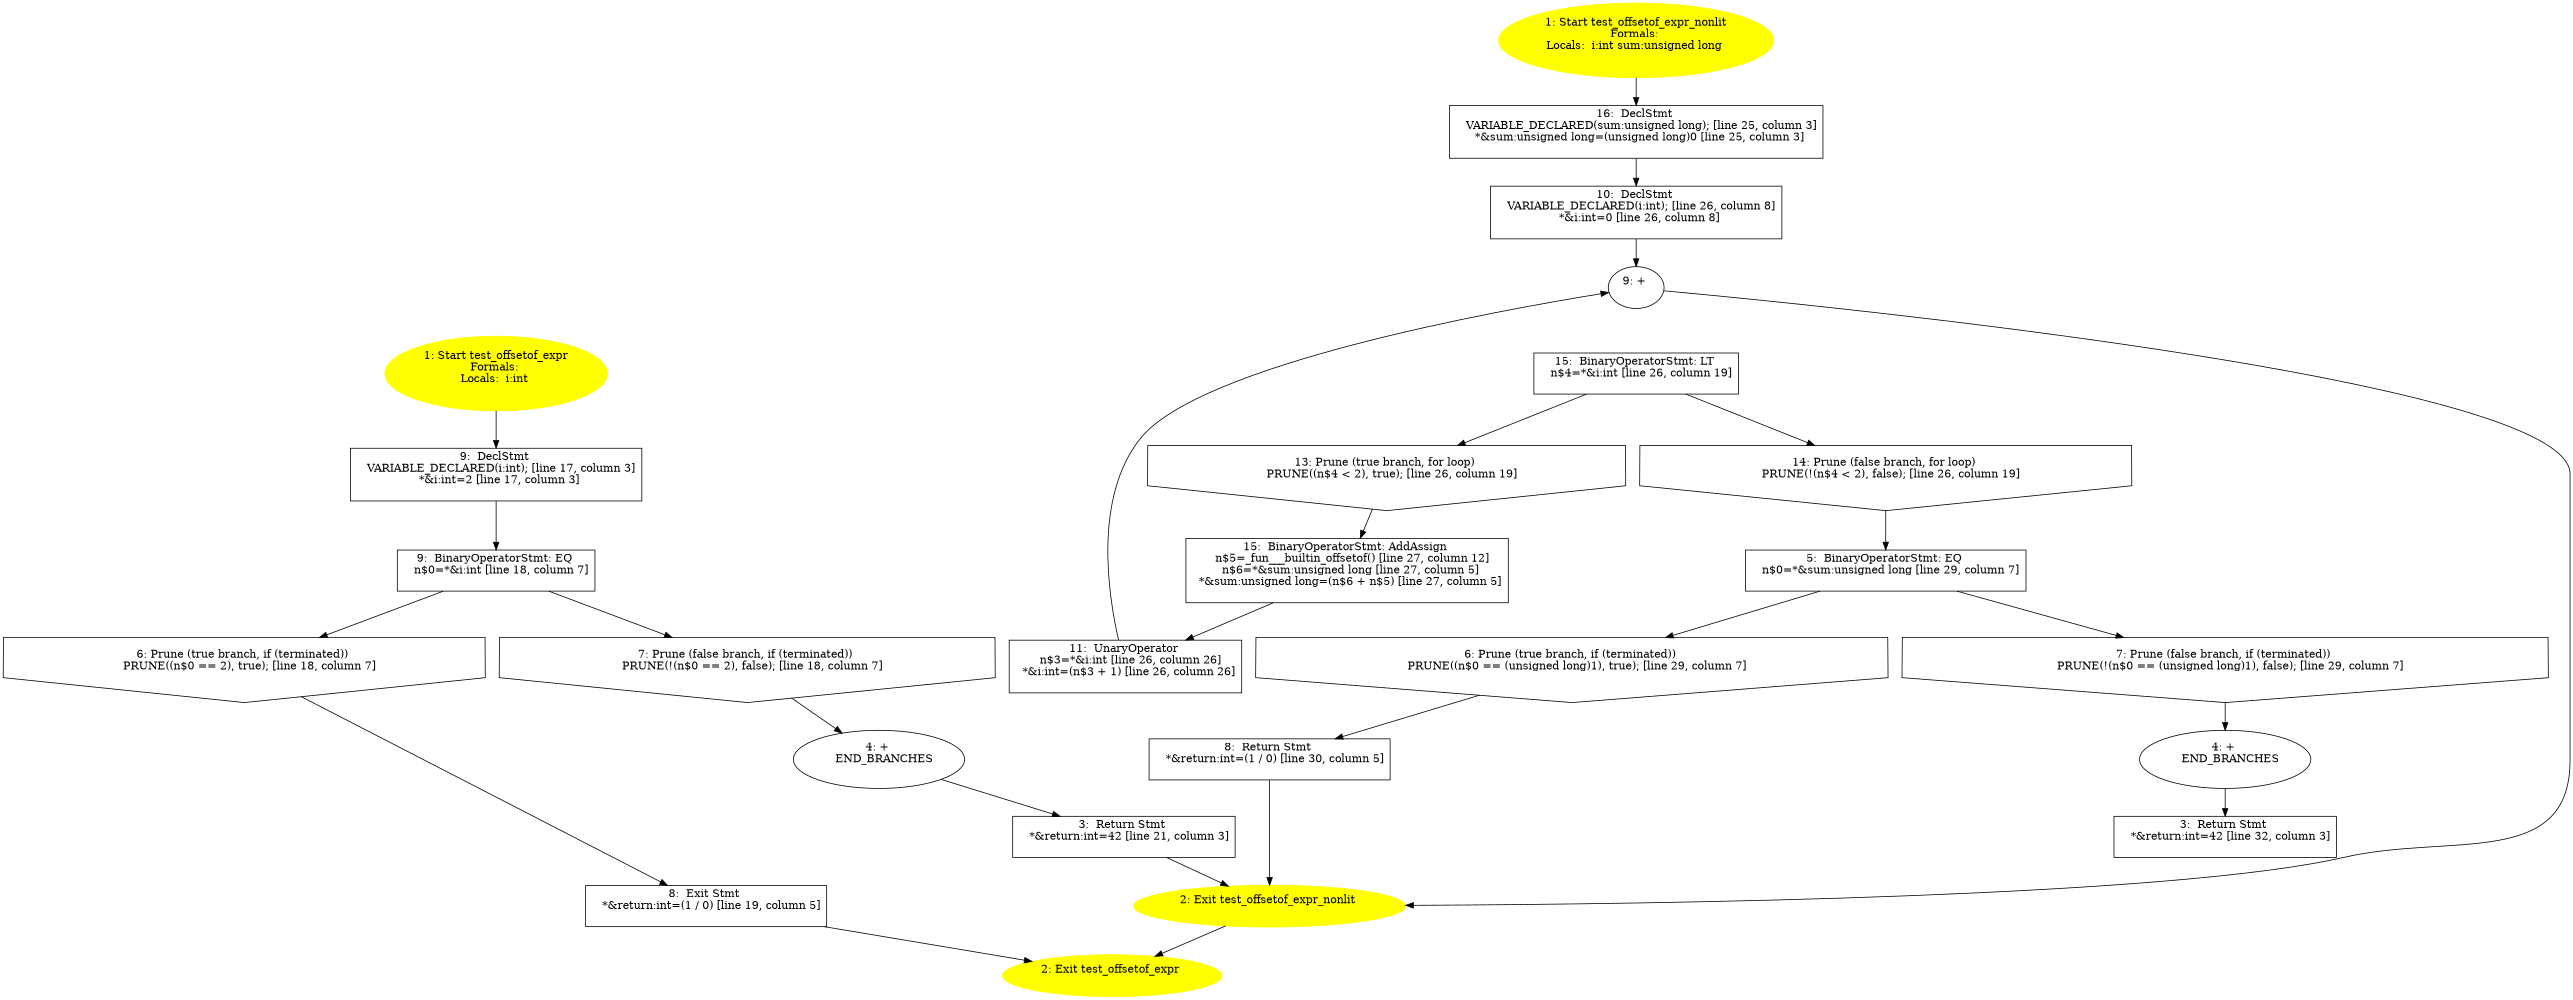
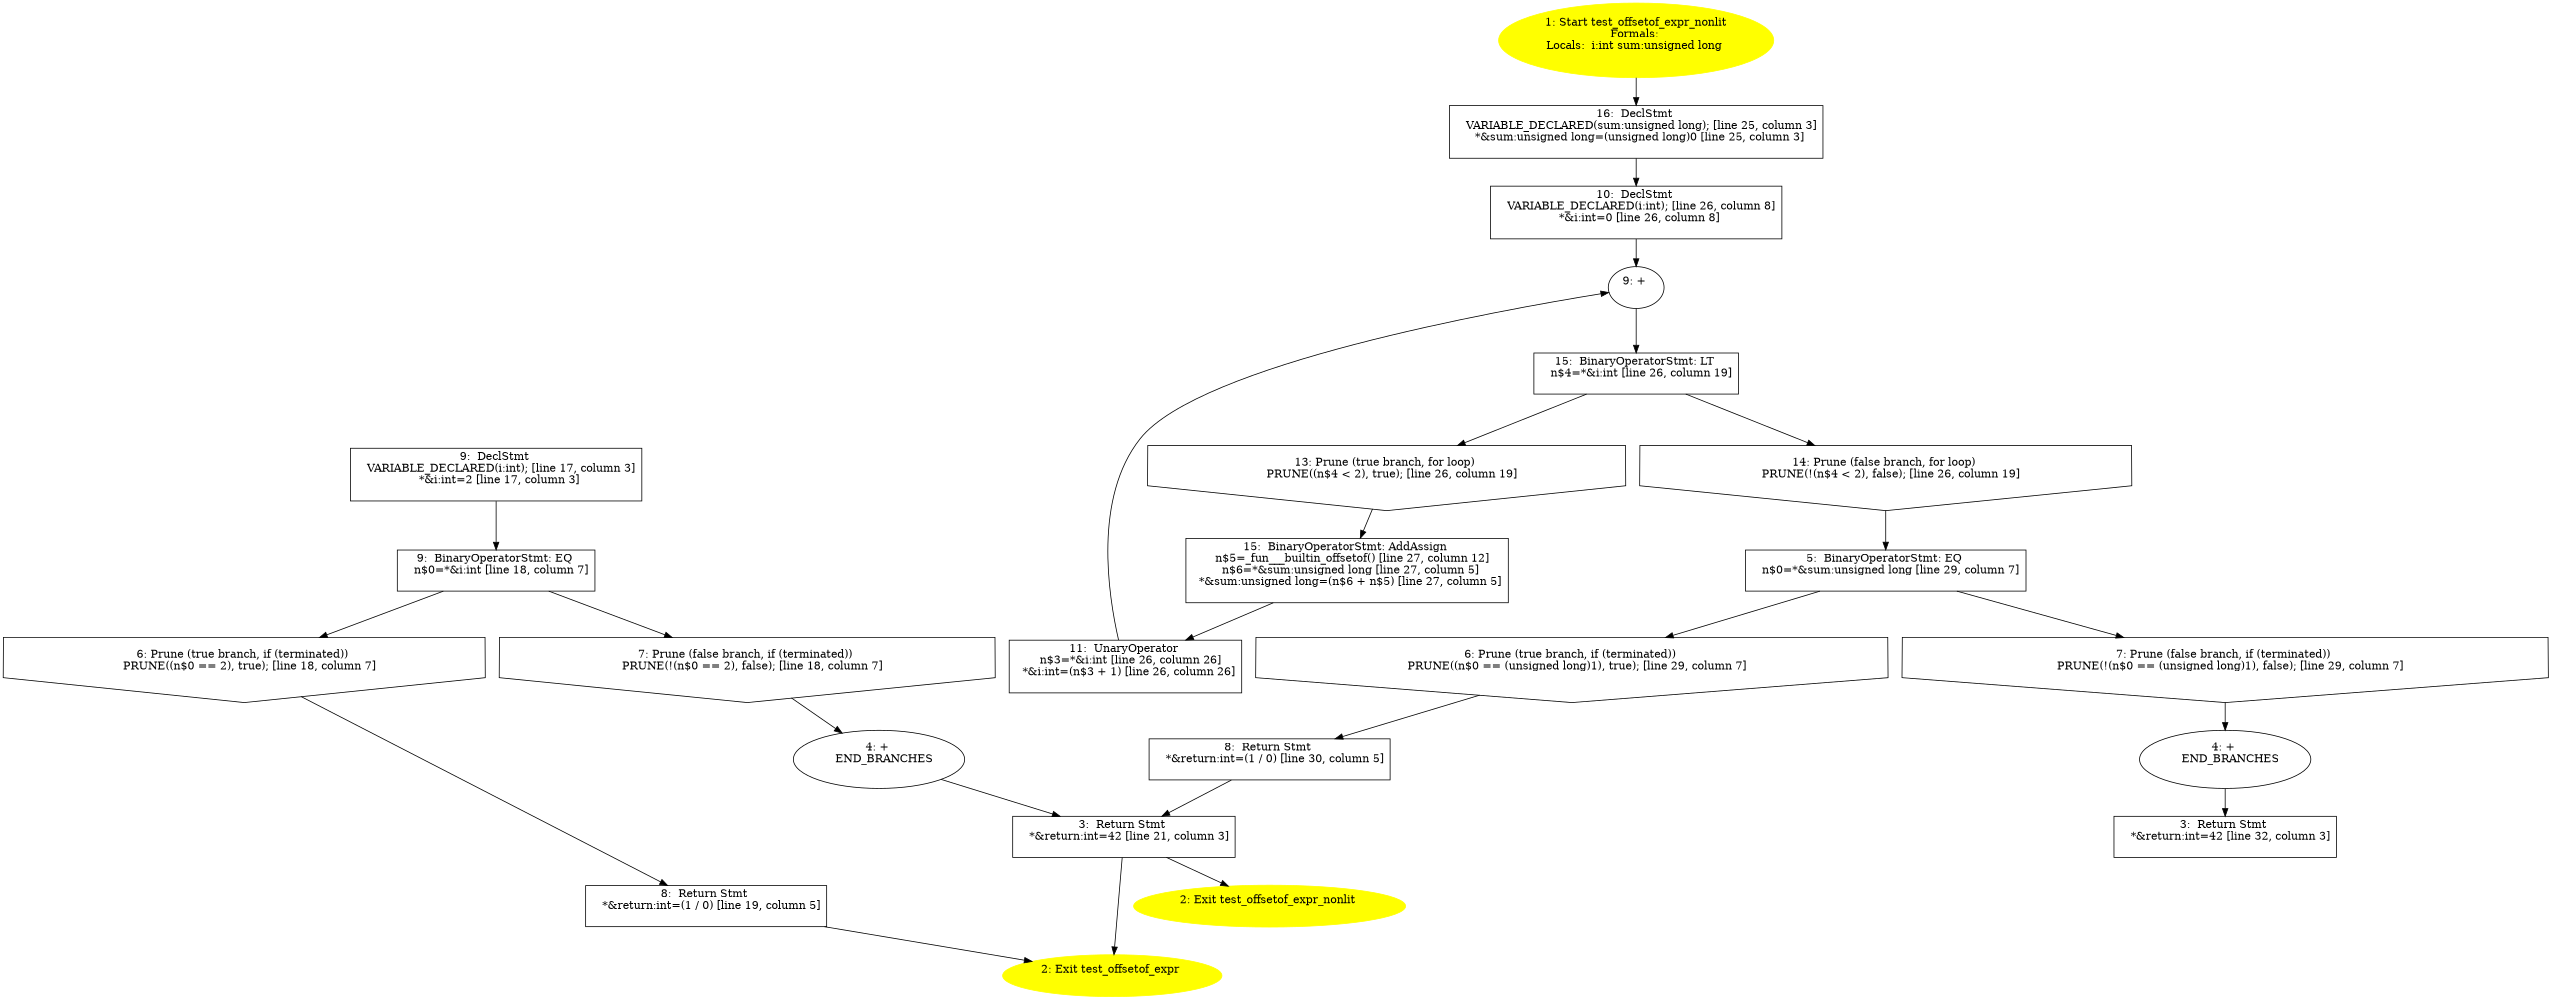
(496, 374) -> none
(2570, 753) -> (1636, 327)
(1270, 829) -> (1200, 796)
(706, 906) -> (706, 906)
(1194, 940) -> (1118, 902)
